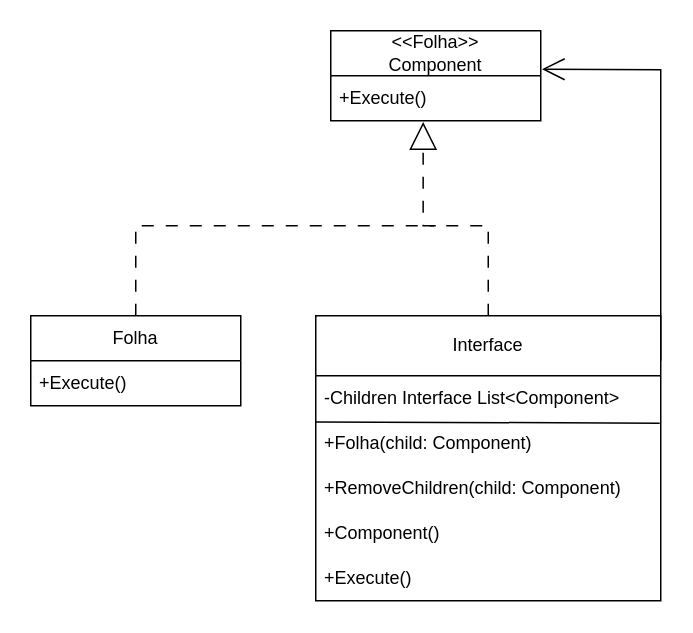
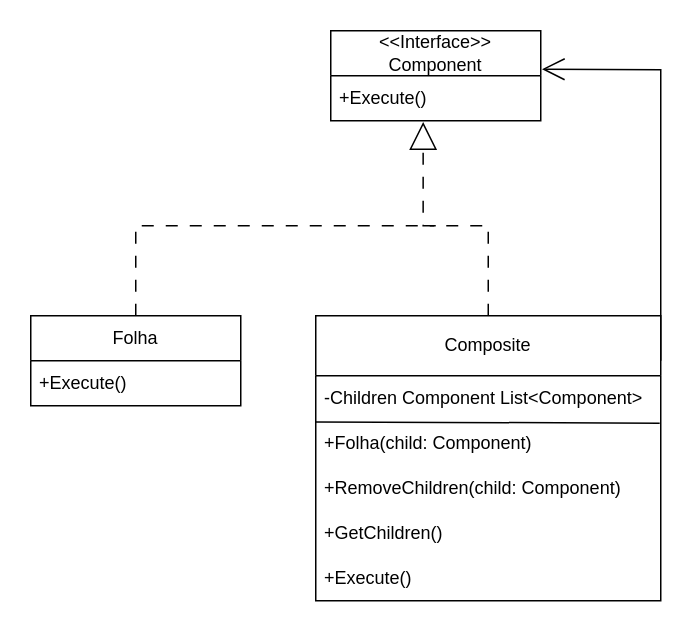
(436, 53) -> (436, 53)
(488, 346) -> (488, 346)
(489, 398) -> (489, 398)
(385, 533) -> (391, 533)
